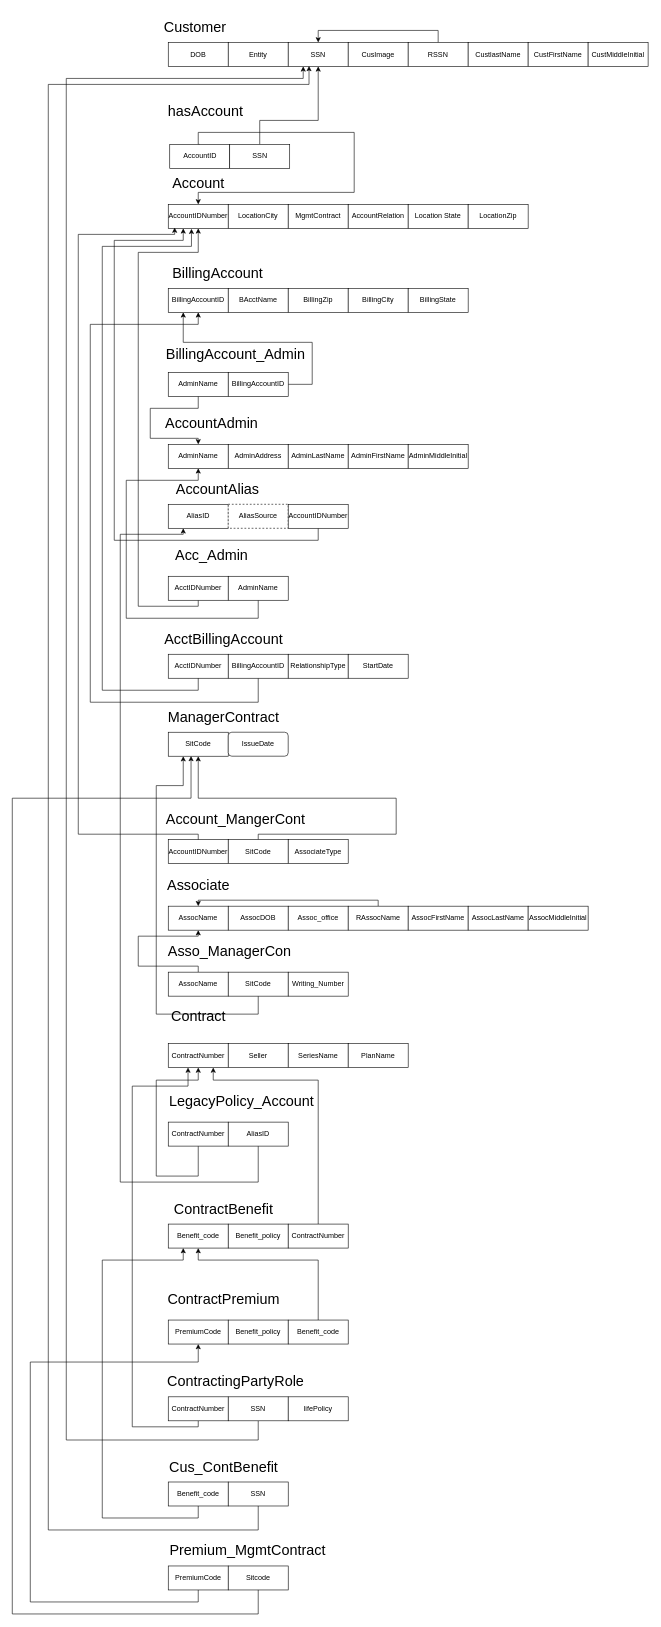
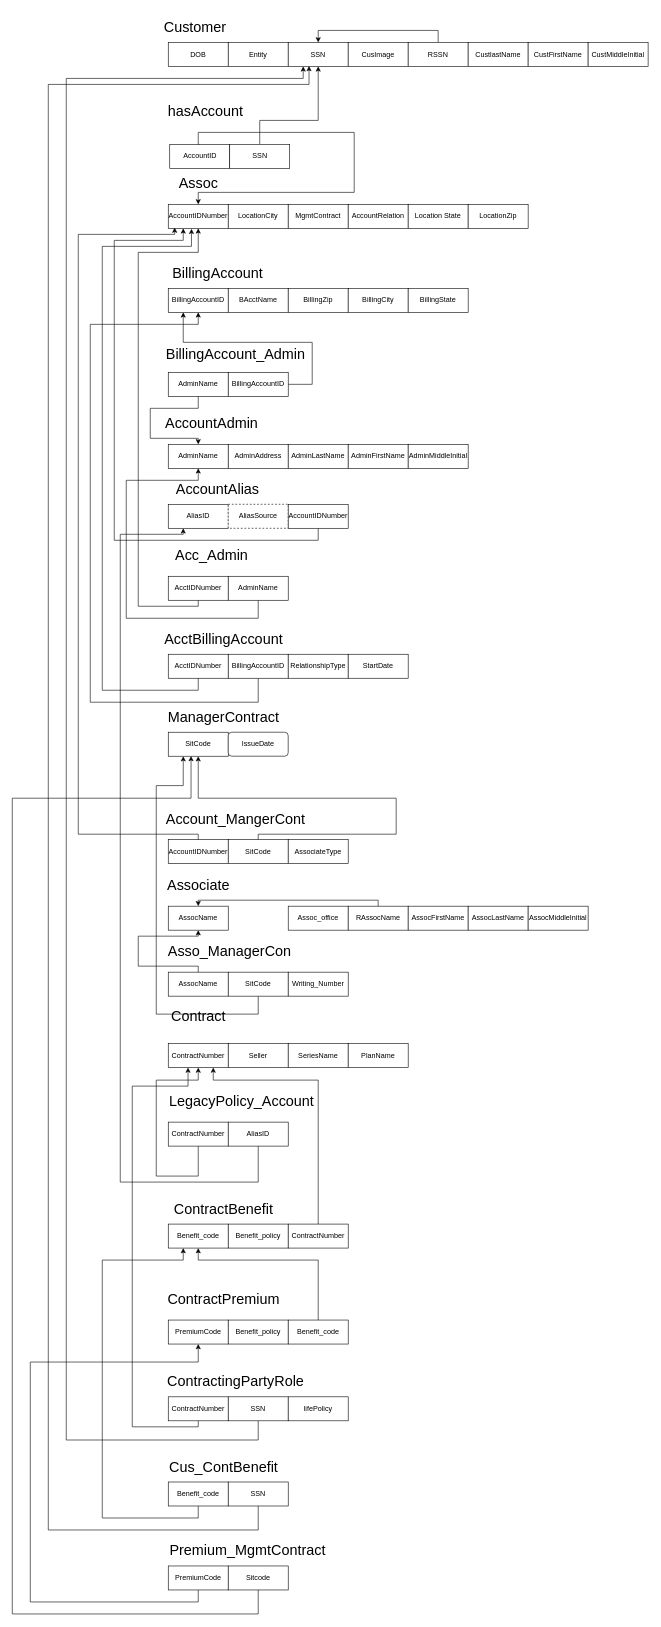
(199, 183) -> (199, 183)
(258, 918) -> none
